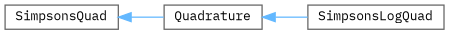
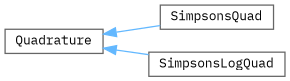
(147, 17) -> (138, 29)
